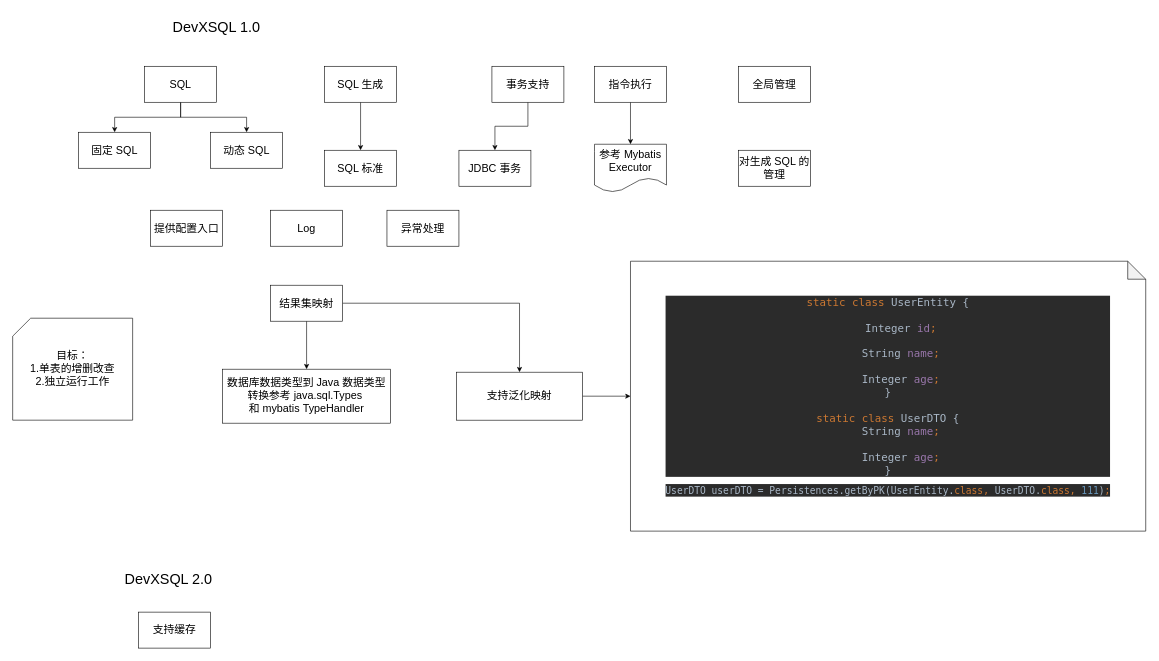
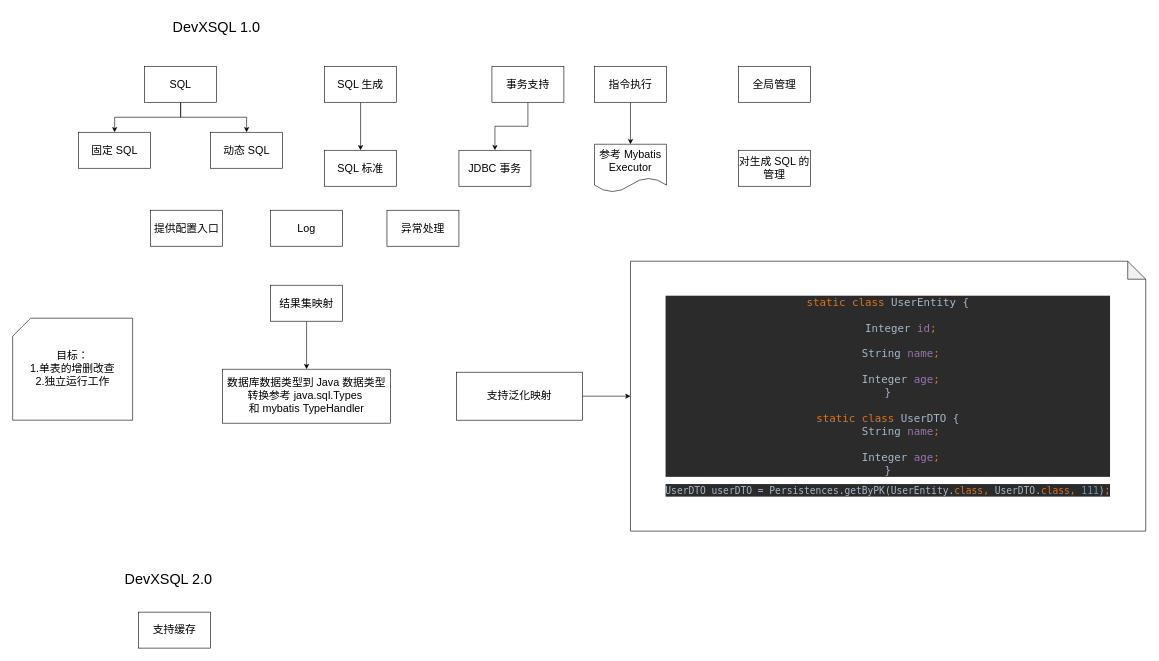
(519, 334) -> none
